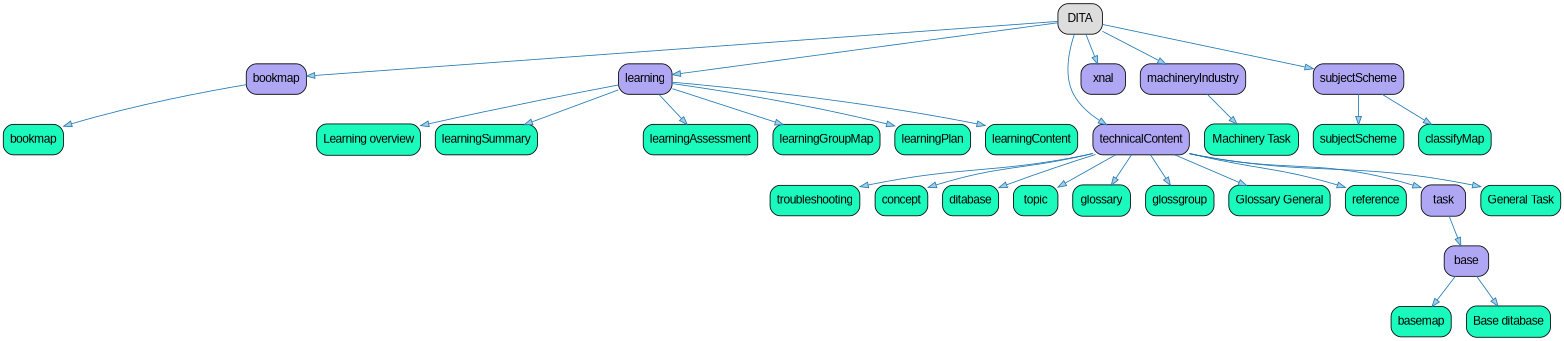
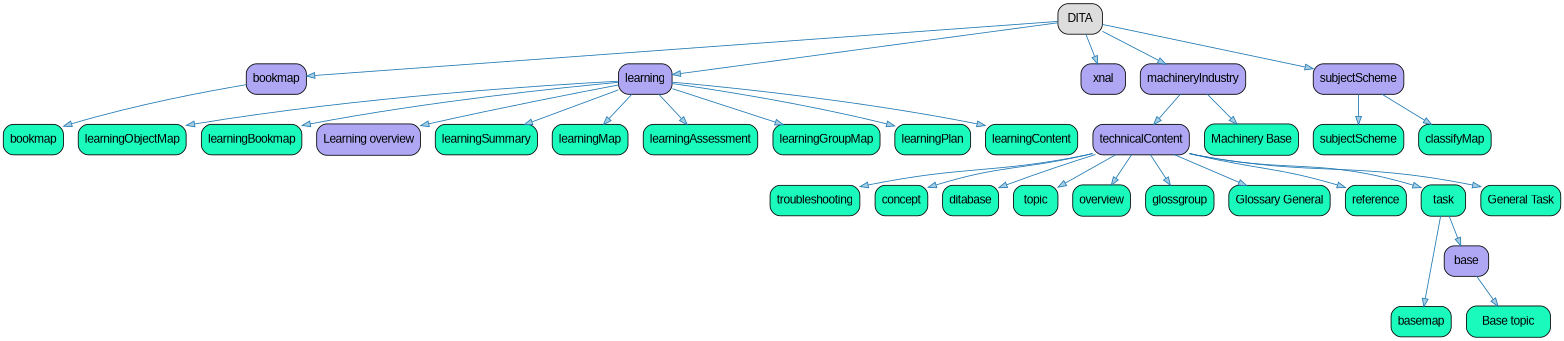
(1069, 83) -> (1170, 106)
none -> (132, 140)
none -> (252, 140)
(369, 140) -> (369, 140)
none -> (590, 140)
(1251, 140) -> (1251, 140)
(1102, 201) -> (1102, 201)
(1443, 201) -> (1443, 201)
(1446, 288) -> (1433, 257)
(1508, 322) -> (1508, 322)
